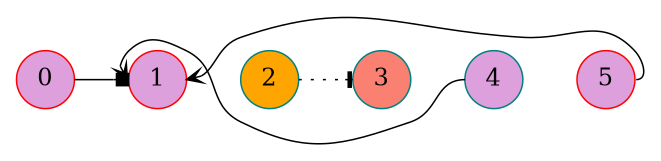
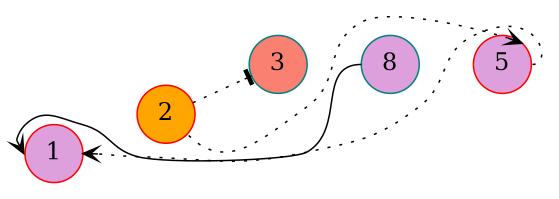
(429, 26) -> (357, 140)
none -> (338, 48)
(45, 80) -> none
(270, 80) -> (166, 114)
(494, 80) -> (390, 64)
